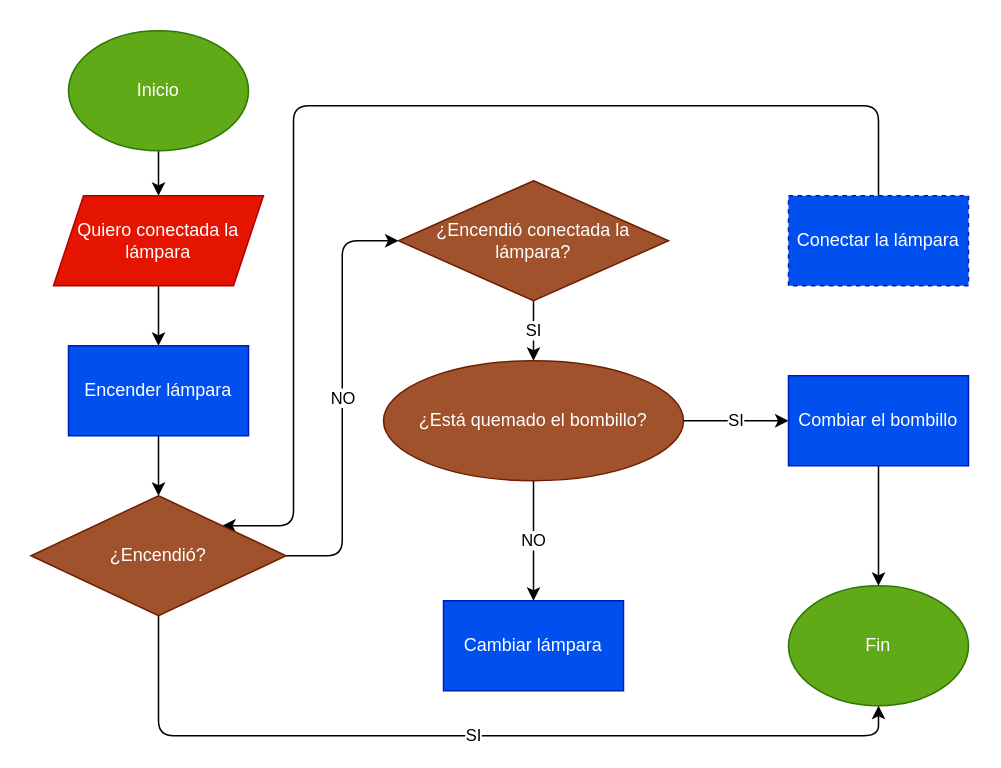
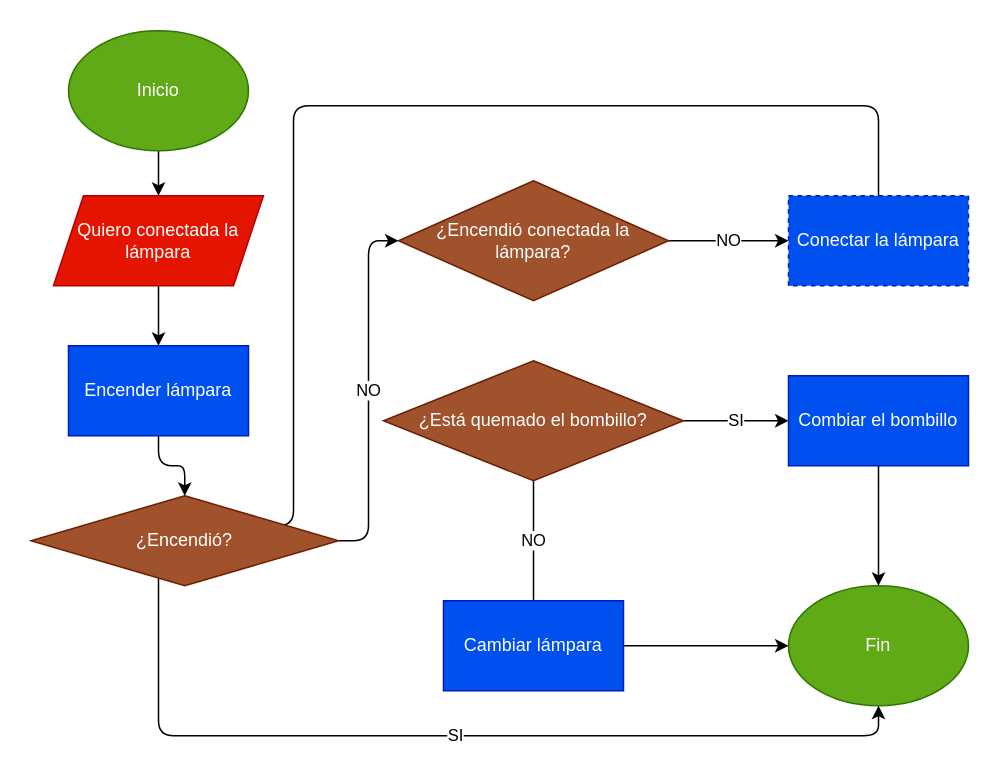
none -> (723, 241)
(533, 326) -> none
(533, 421) -> (533, 421)
(158, 556) -> (185, 541)
(533, 589) -> (533, 593)
none -> (700, 646)
